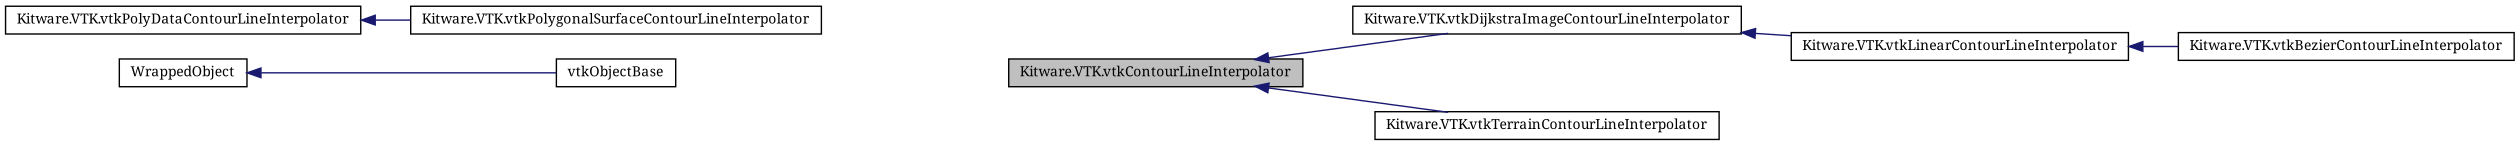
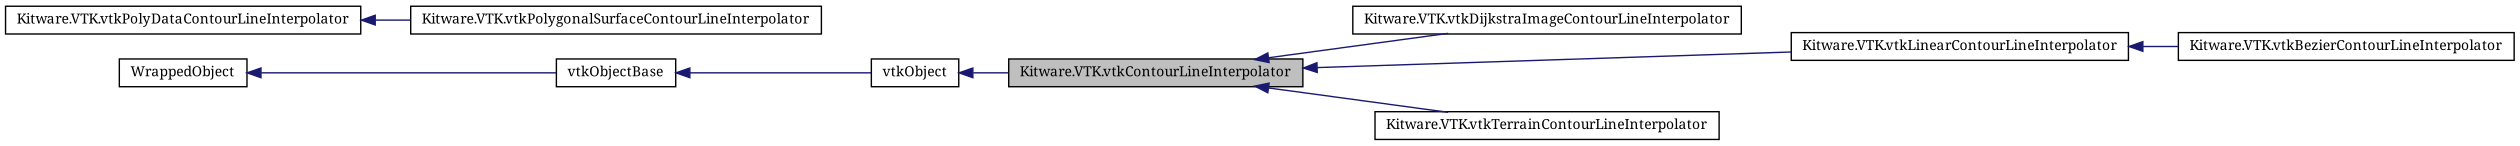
(1773, 35) -> (1554, 60)
none -> (915, 73)
